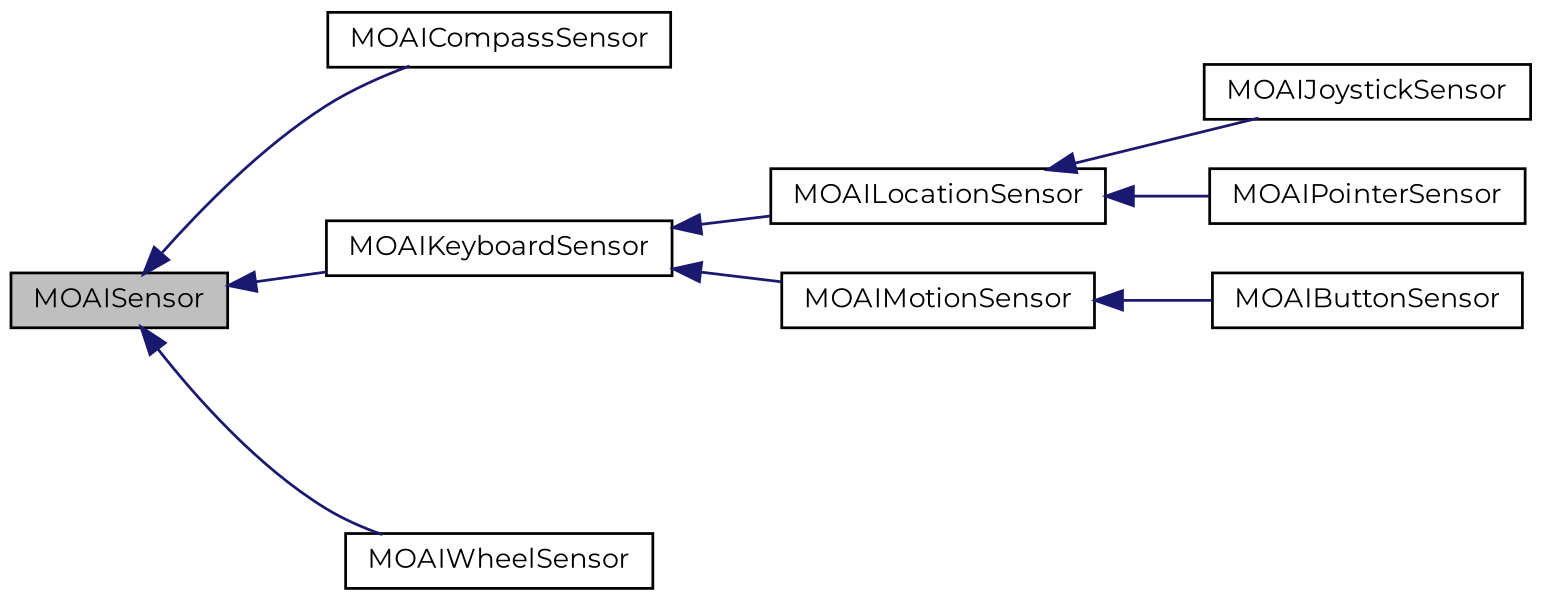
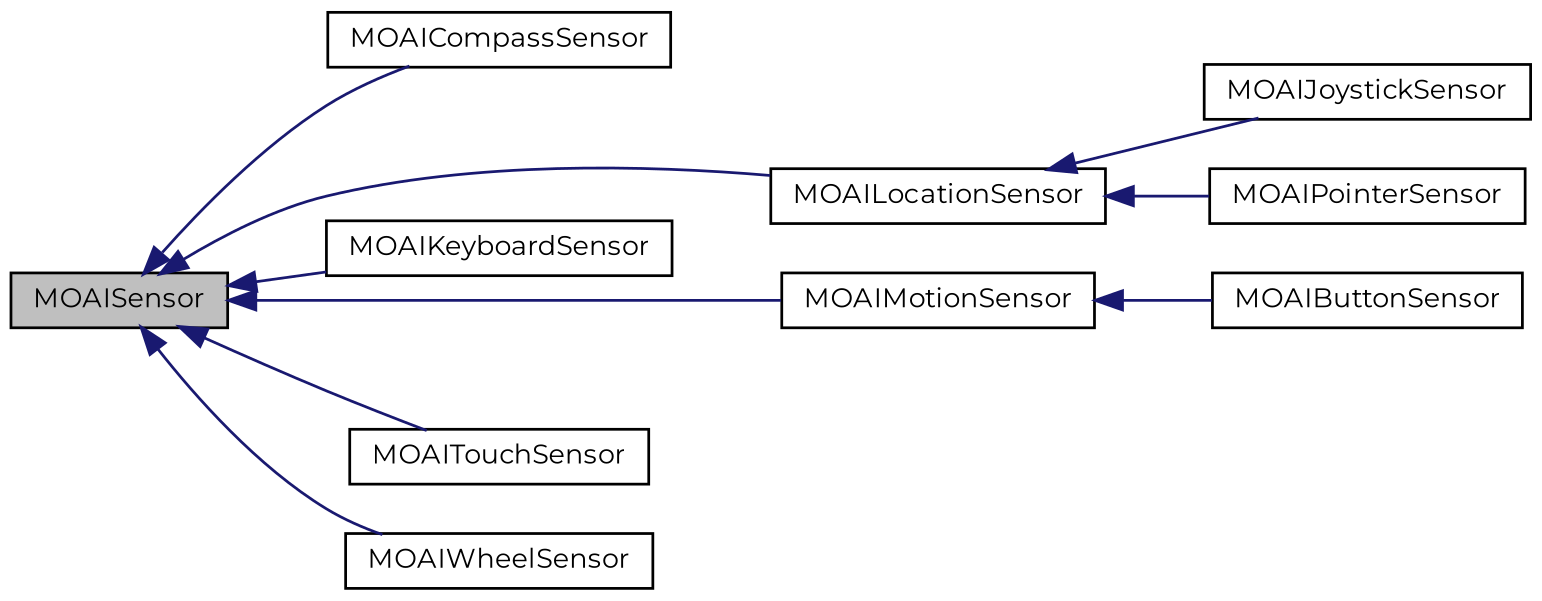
(736, 220) -> (469, 174)
(741, 277) -> (519, 300)
none -> (499, 457)
